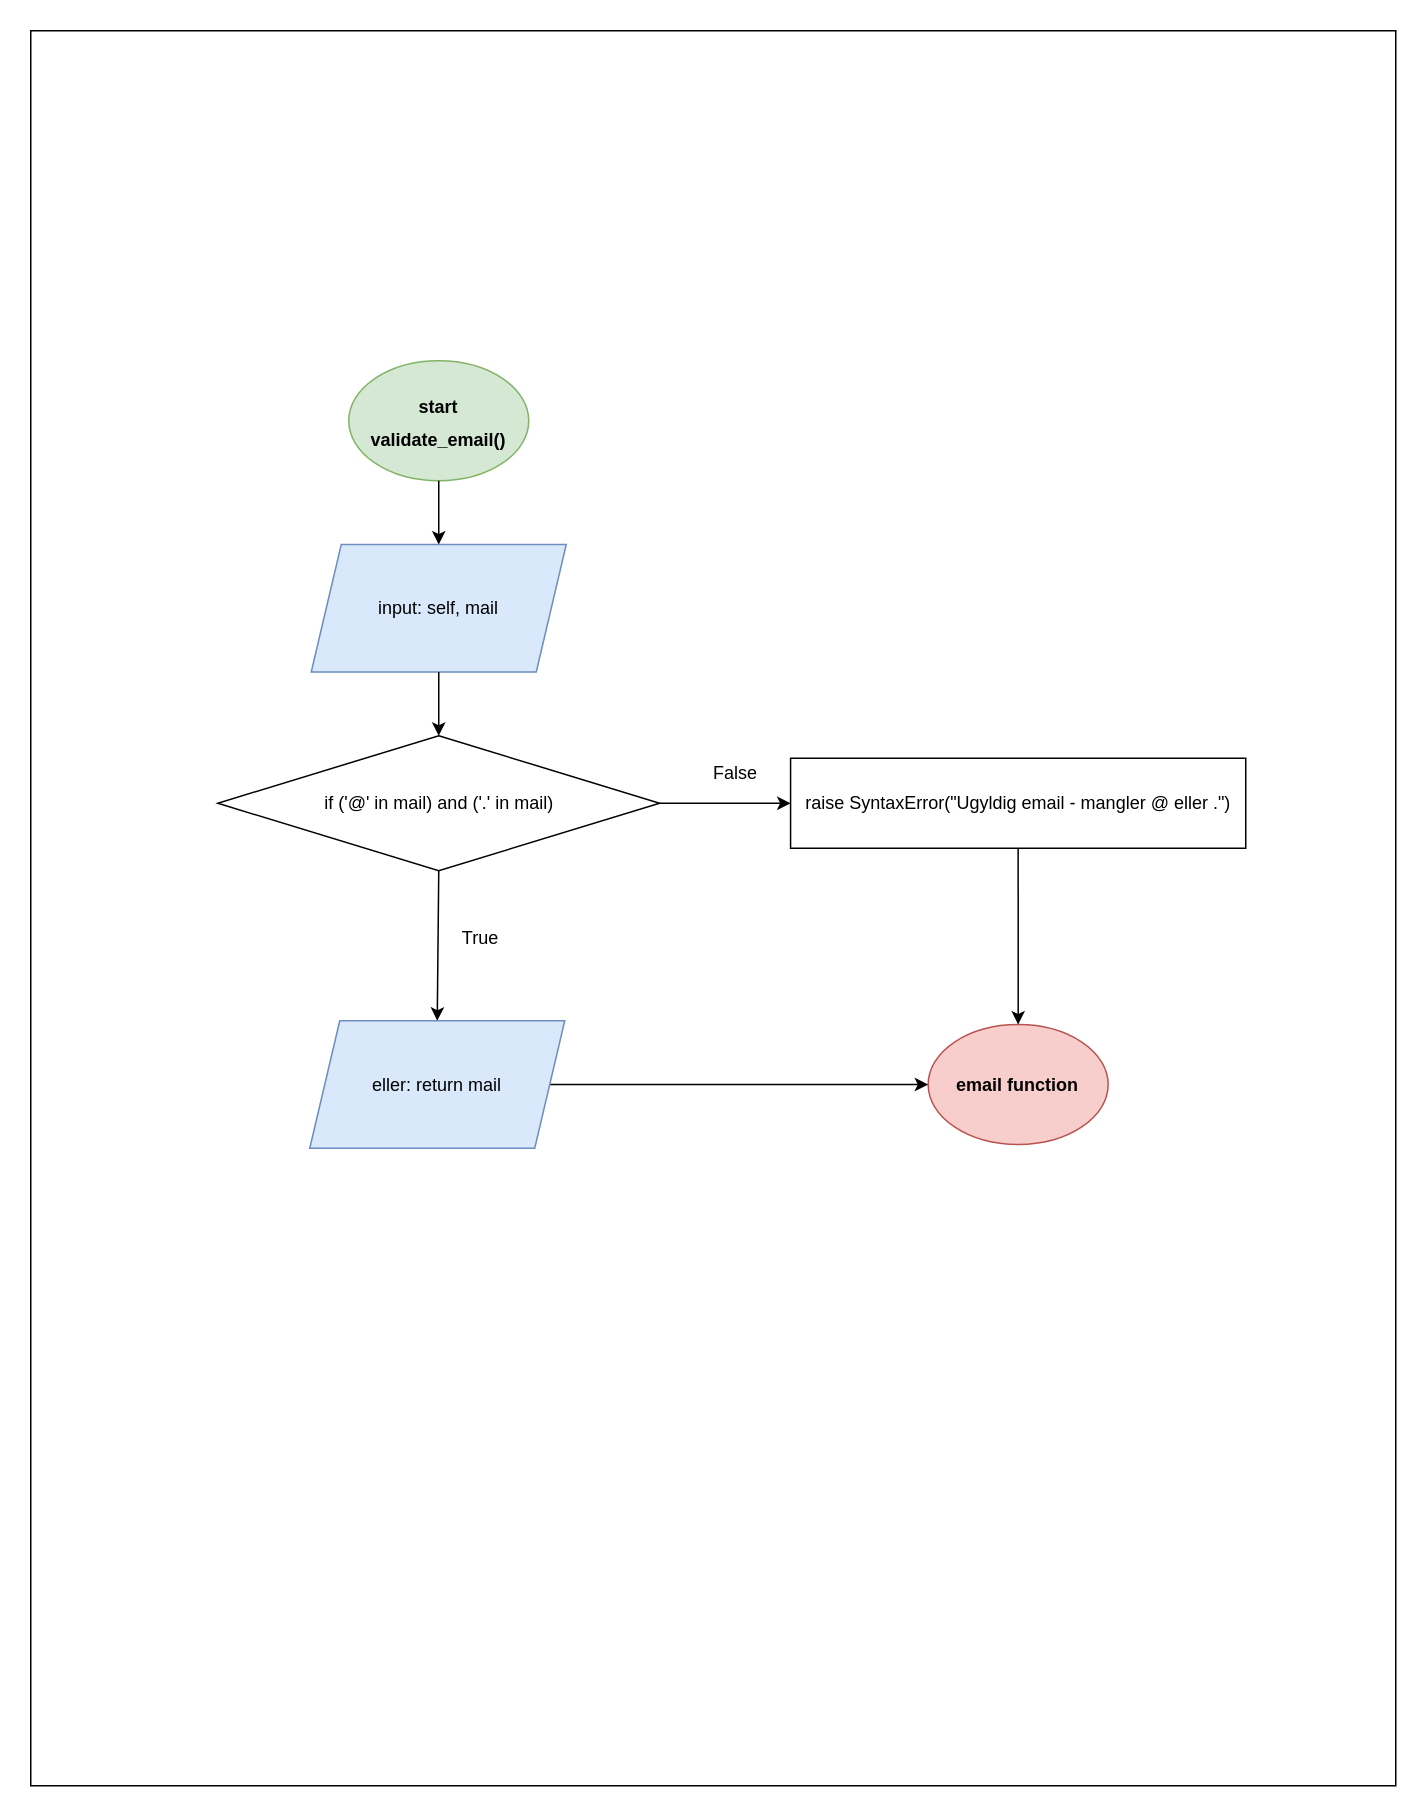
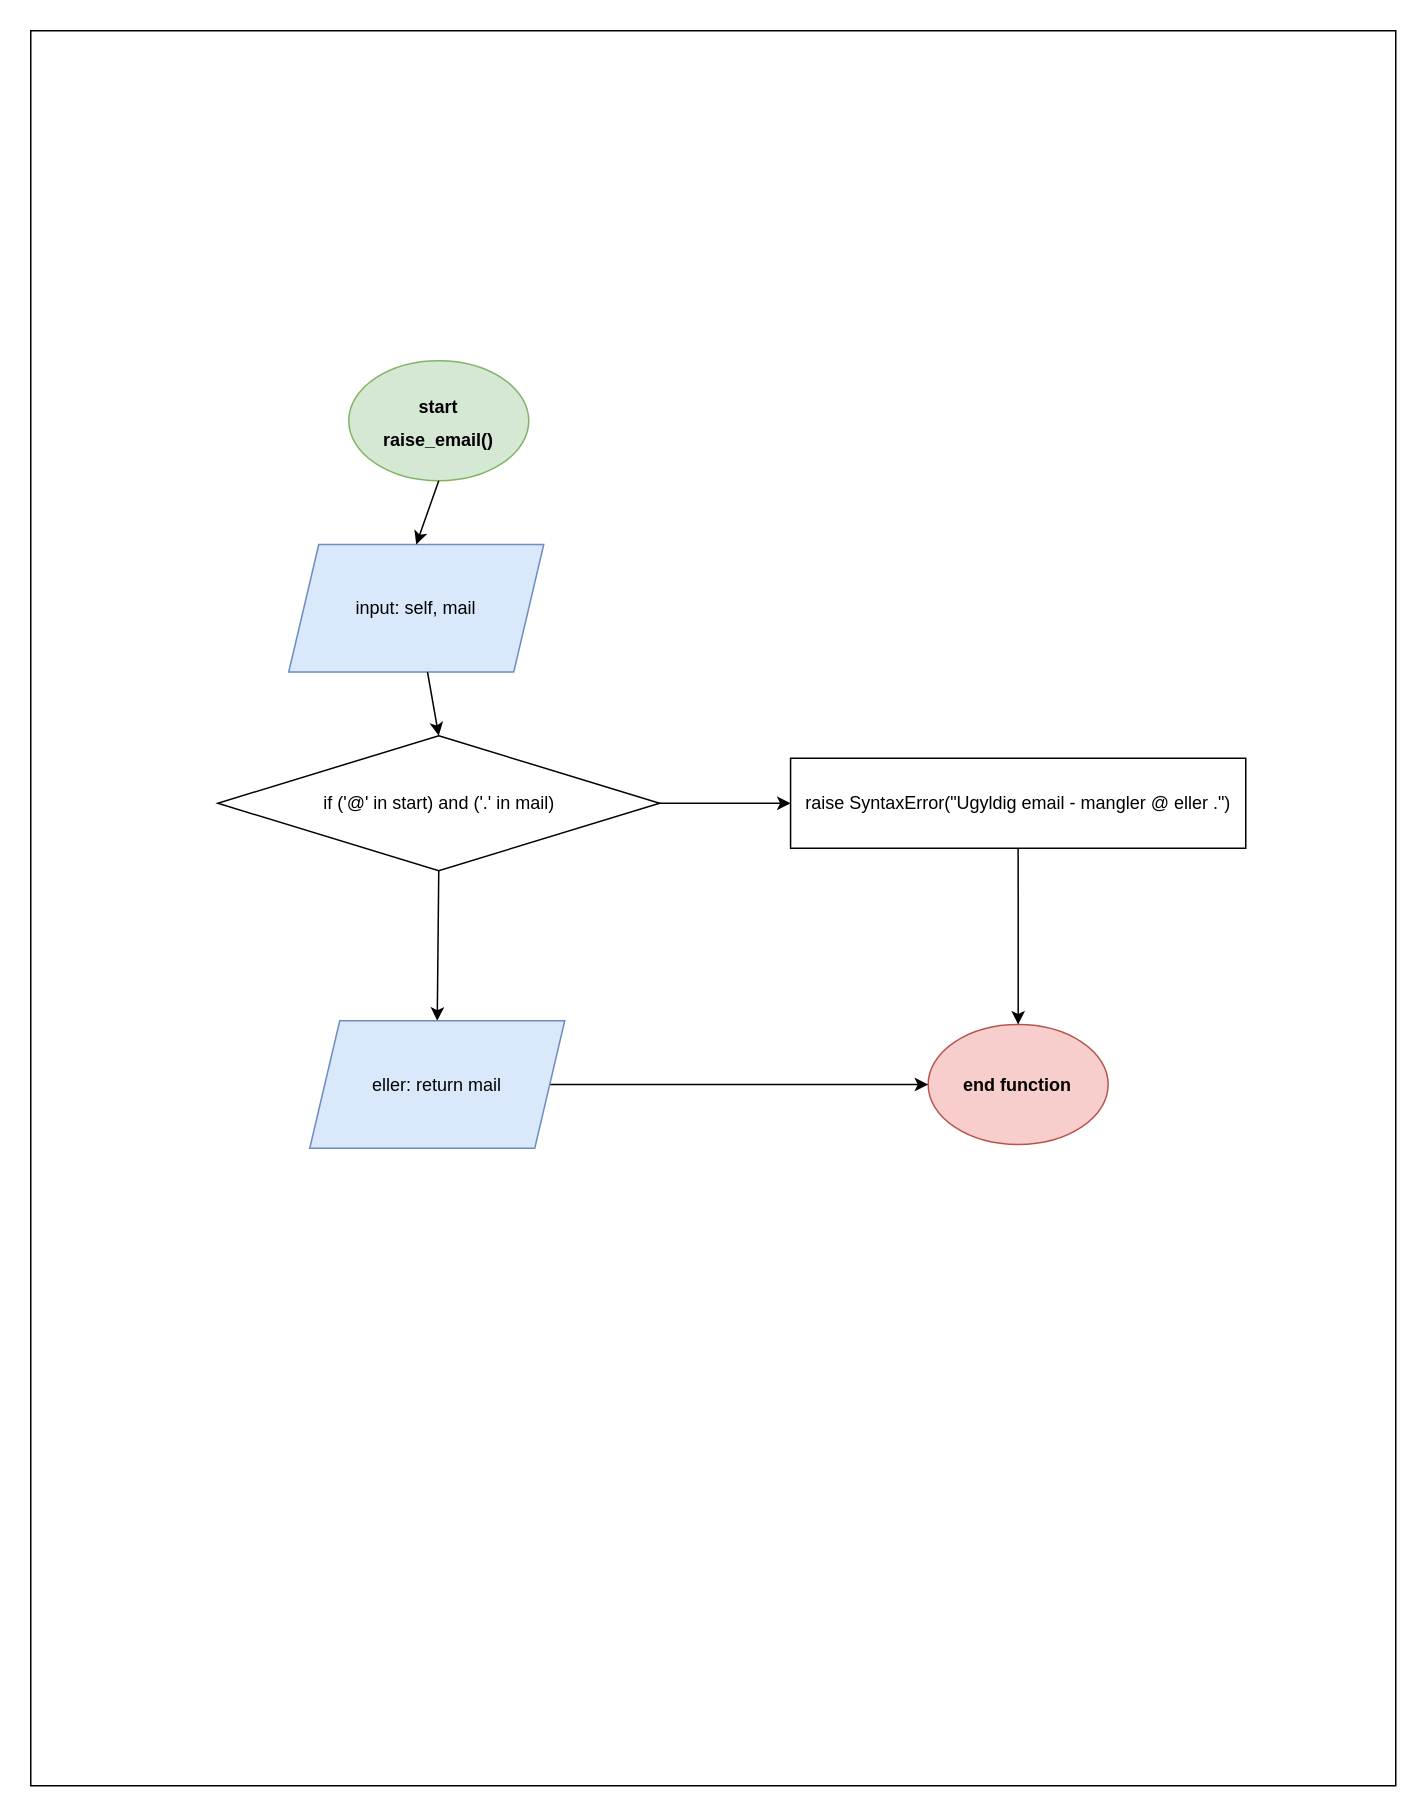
(439, 421) -> (439, 421)
(439, 608) -> (416, 608)
(736, 773) -> none
(440, 803) -> (440, 803)
(481, 938) -> none
(1018, 1085) -> (1018, 1085)
